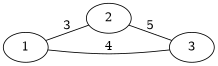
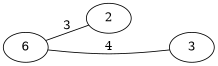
(150, 33) -> none
(26, 47) -> (26, 47)
